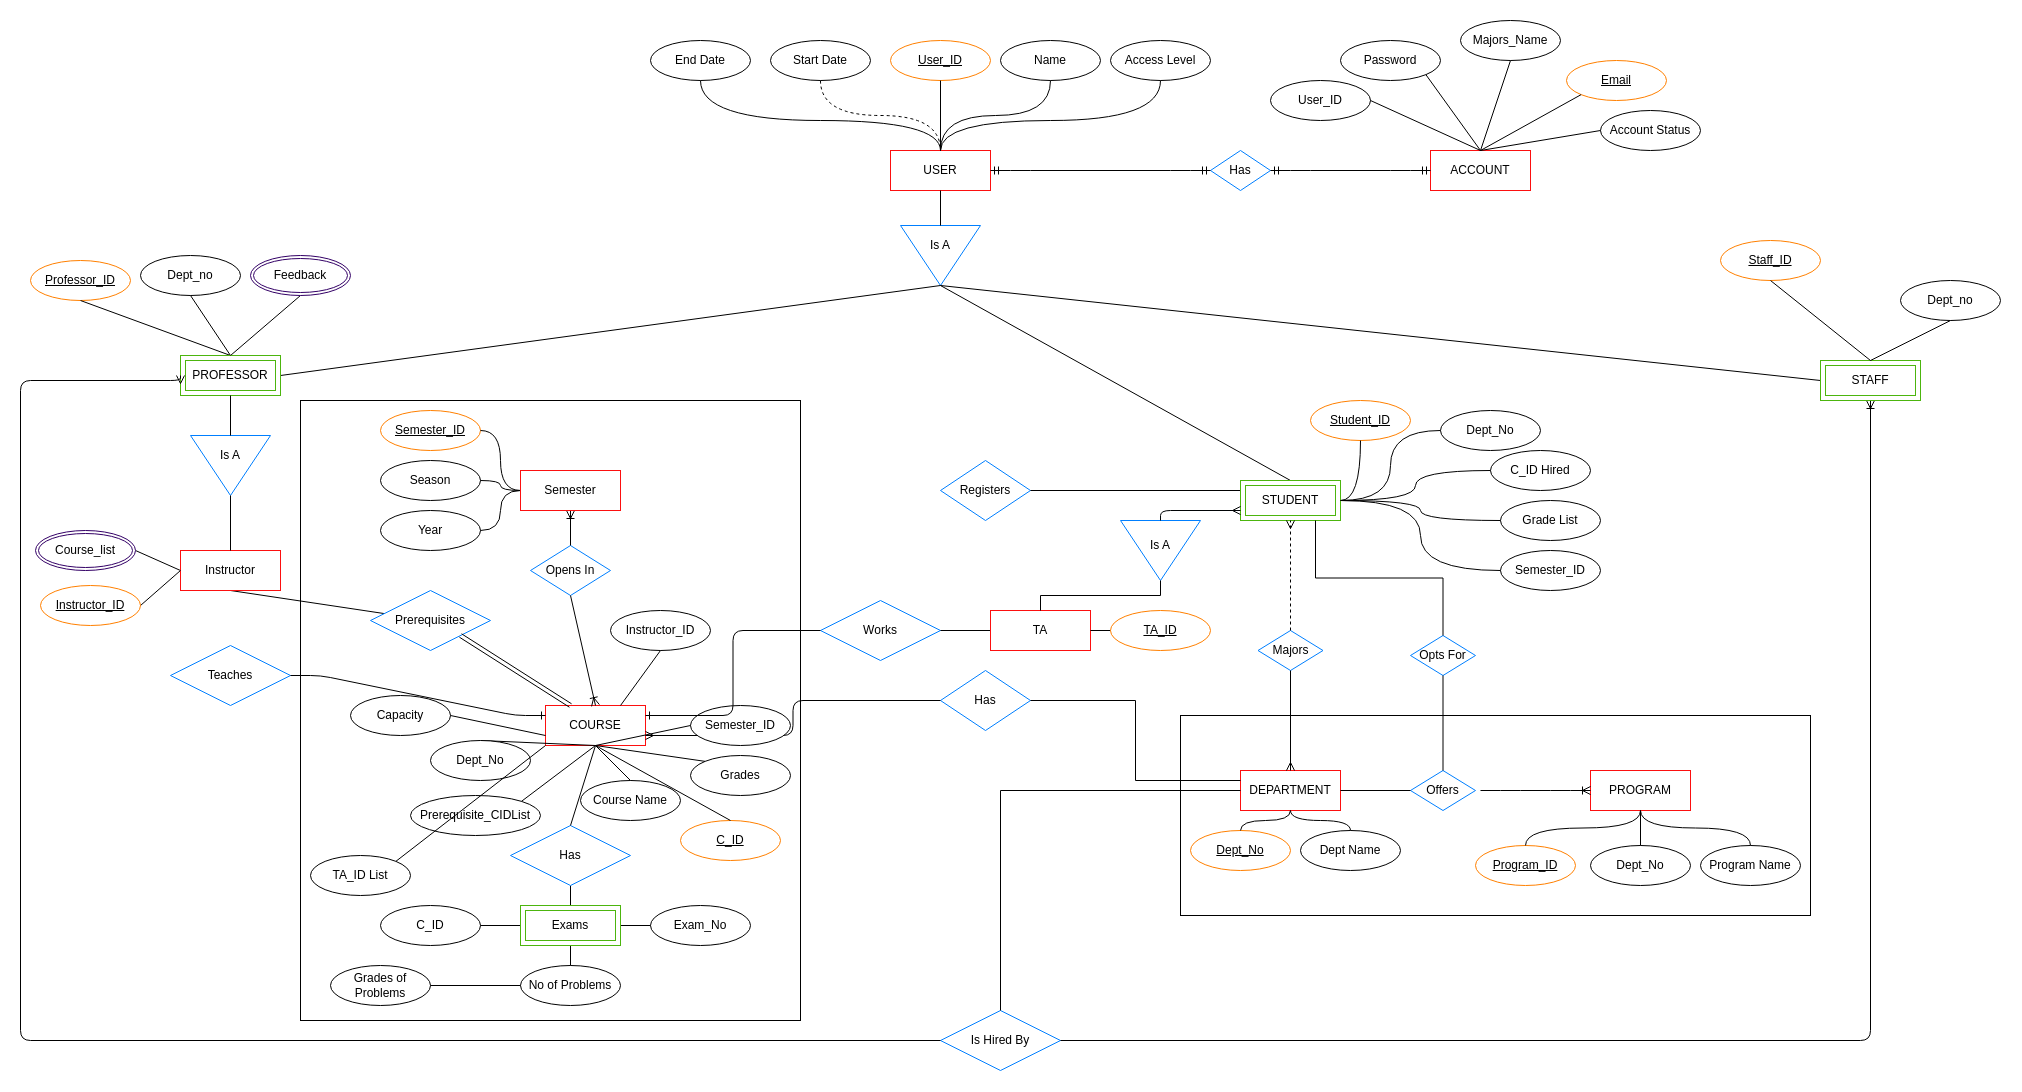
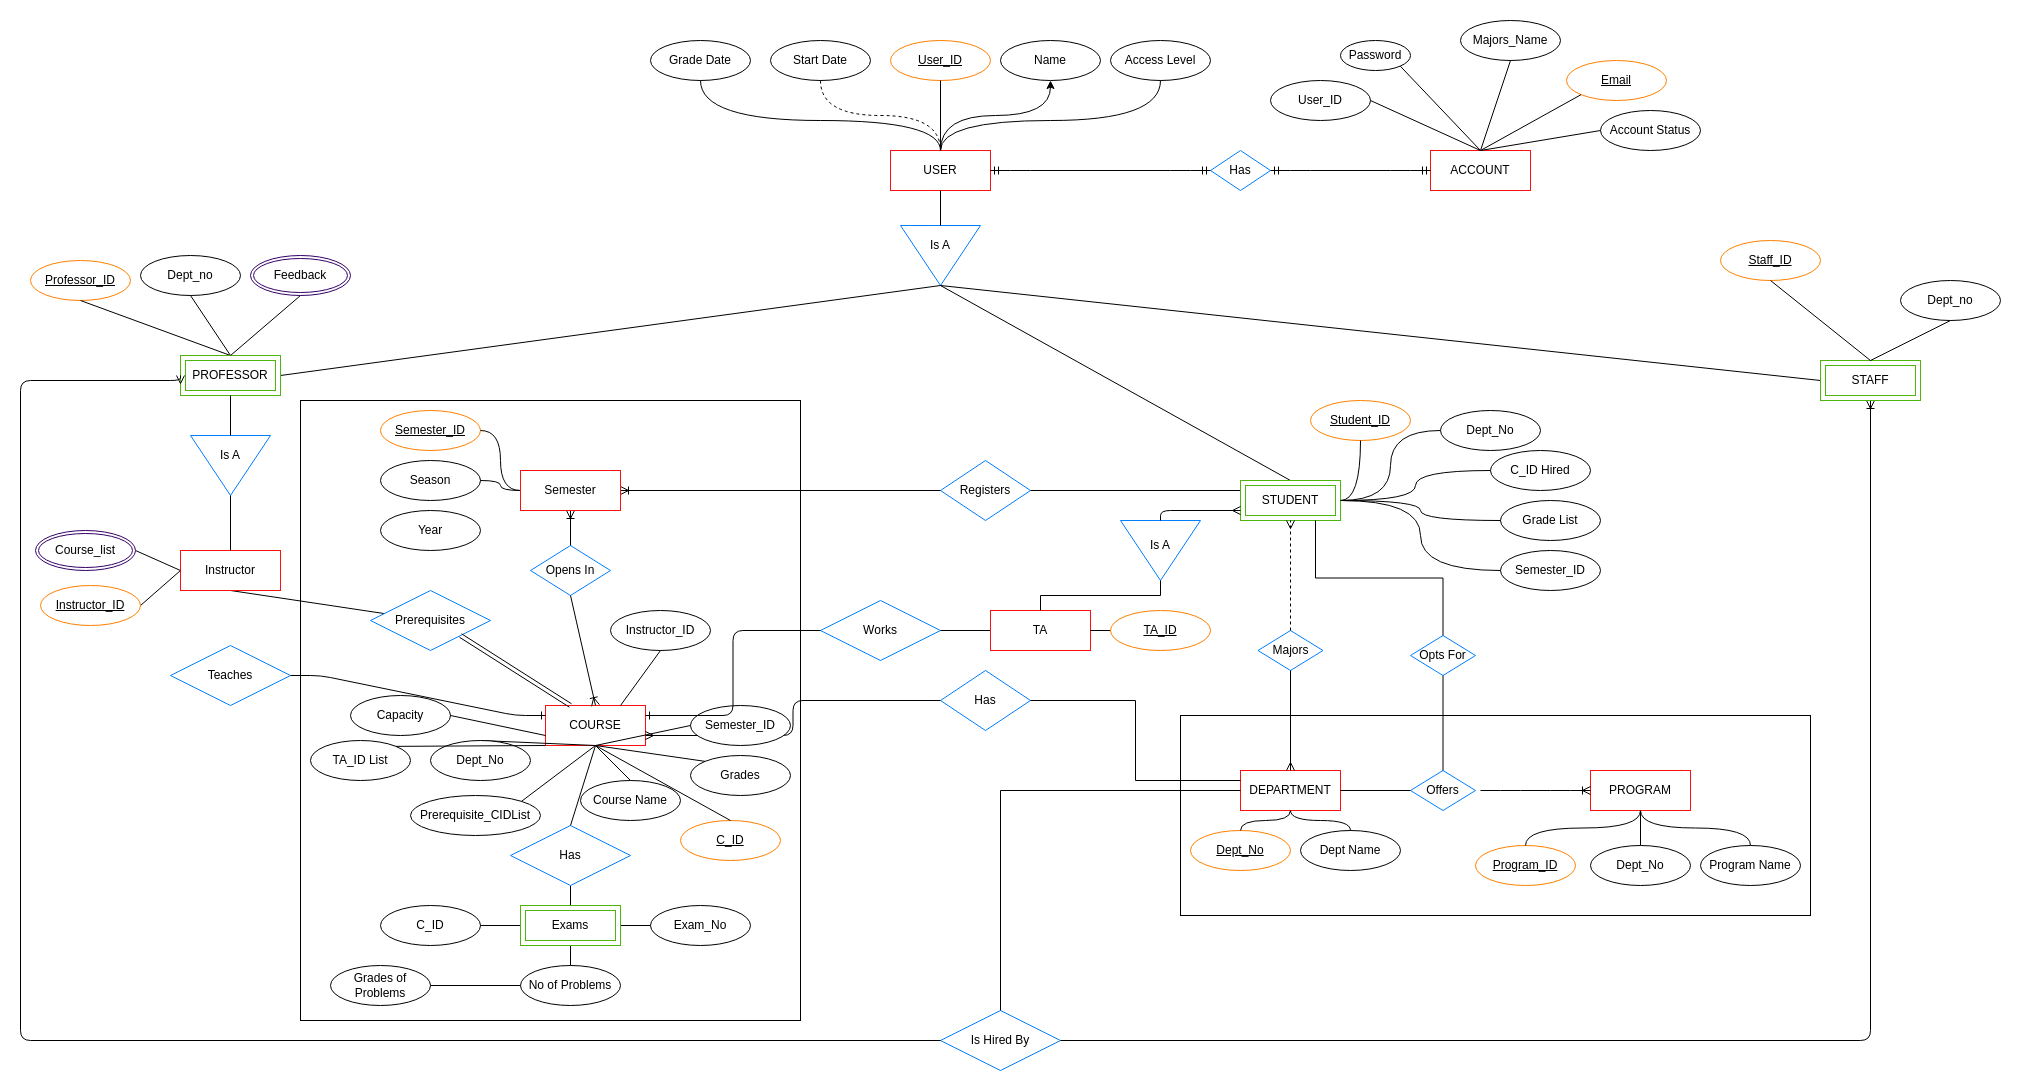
(701, 61) -> (701, 61)
(1391, 61) -> (1376, 56)
(1041, 104) -> (1041, 106)
none -> (781, 491)
(500, 515) -> none
(361, 876) -> (361, 761)
